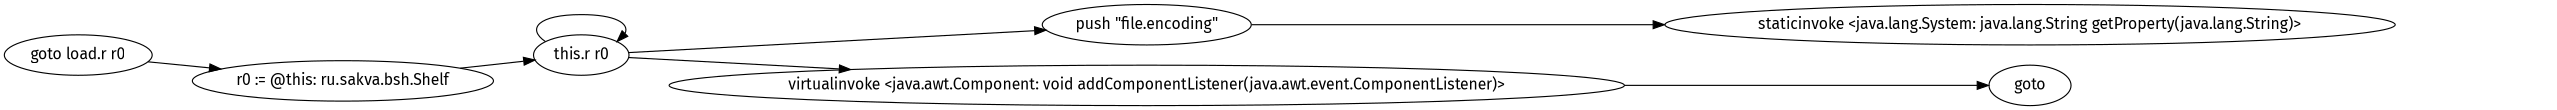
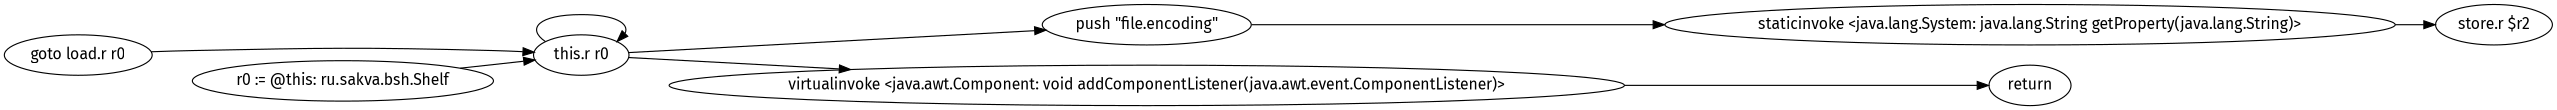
none -> (2494, 25)
(179, 65) -> (337, 48)
(2030, 85) -> (2030, 85)
